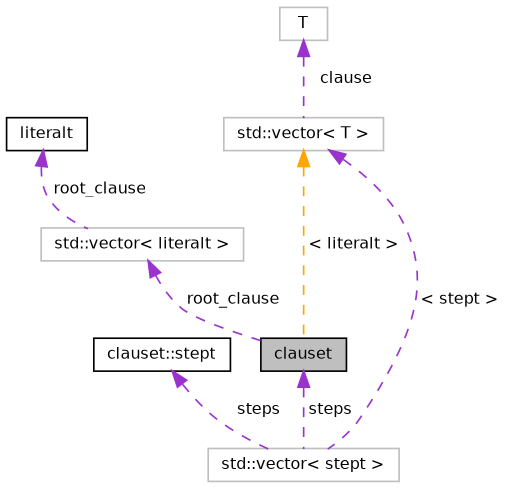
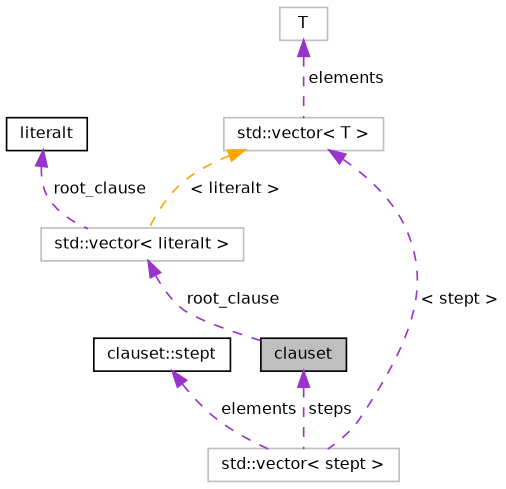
(344, 79) -> (344, 79)
(304, 253) -> (181, 183)
(257, 410) -> (257, 410)
